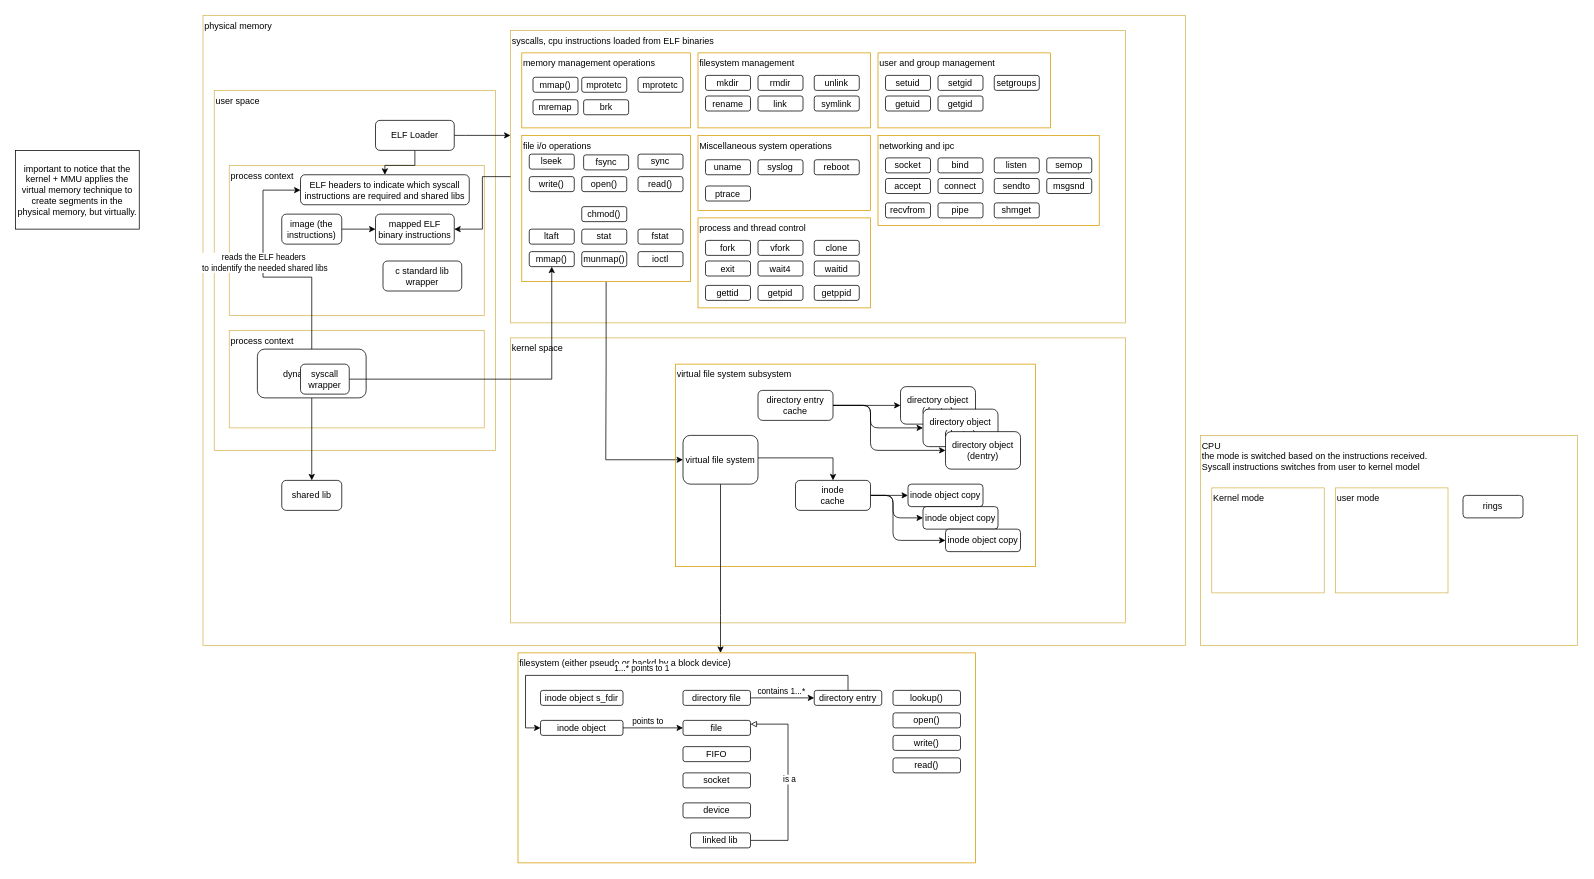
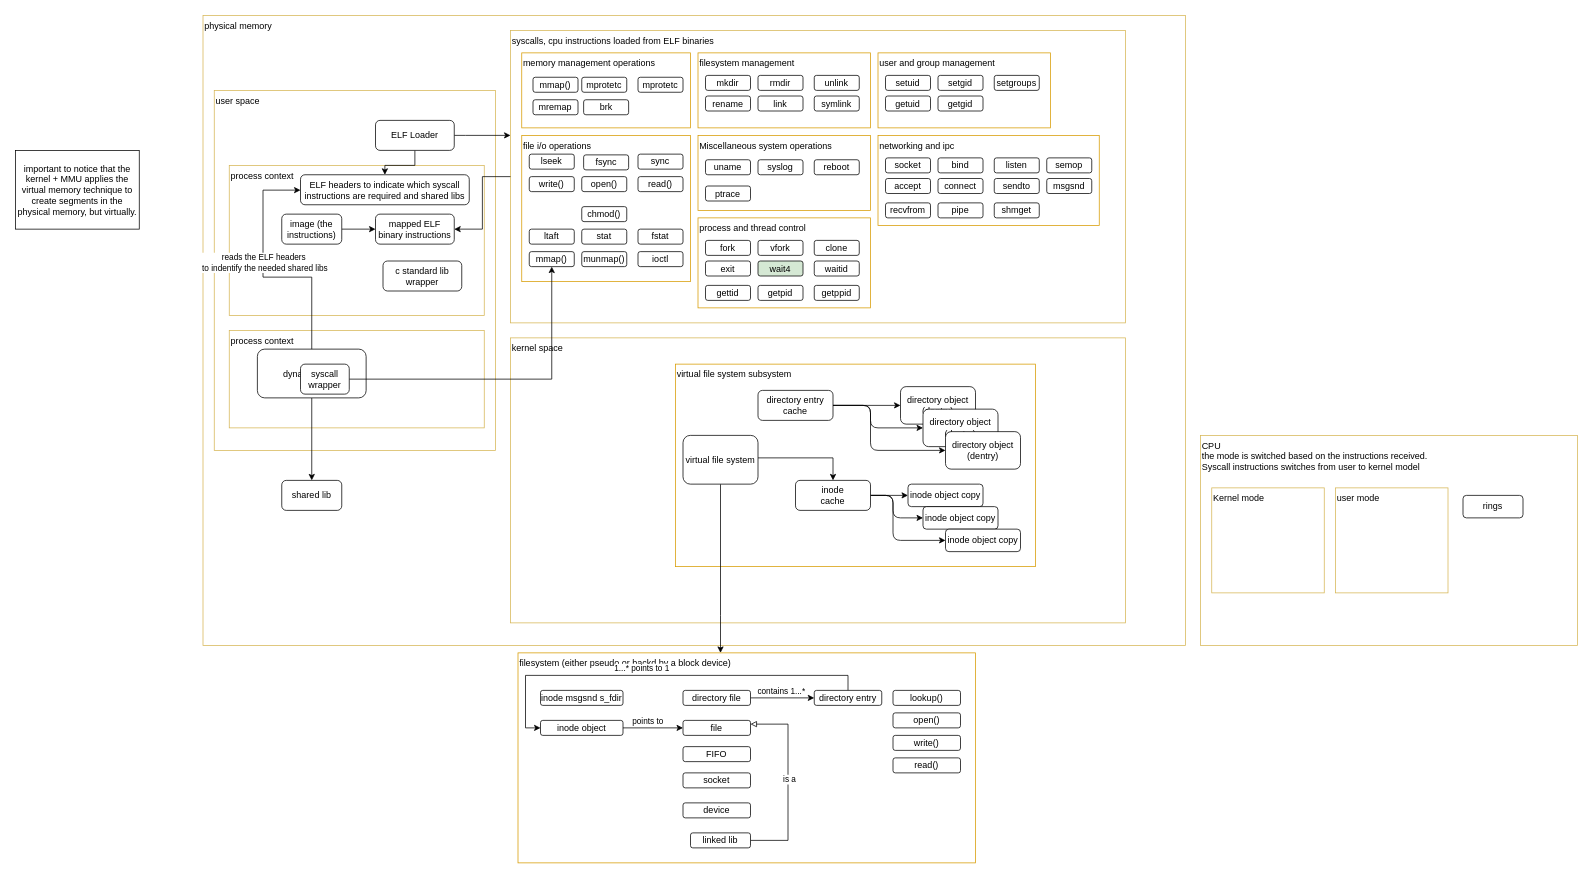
(780, 269) -> (780, 269)
(630, 460) -> none
(582, 698) -> (582, 698)
